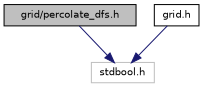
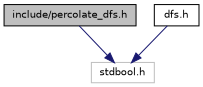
(70, 15) -> (70, 15)
(177, 15) -> (177, 15)
